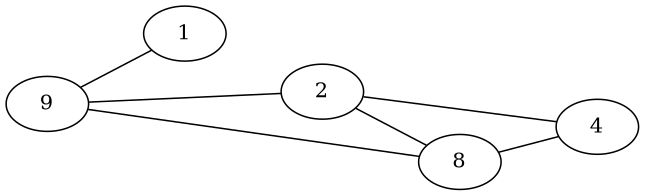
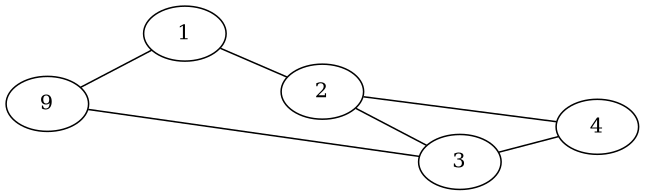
(185, 98) -> (254, 63)
(460, 162) -> (460, 162)
